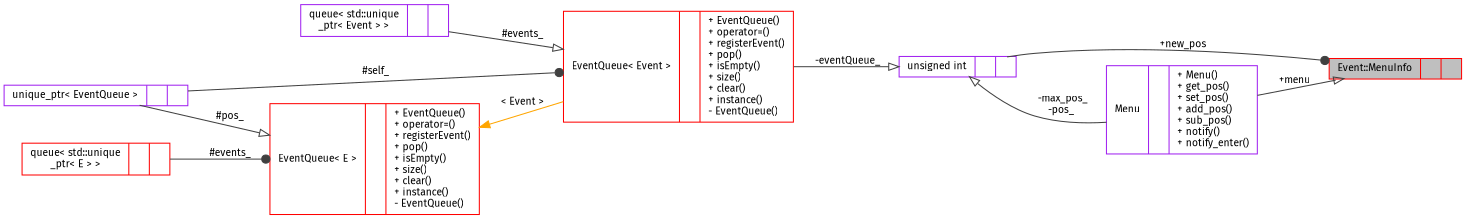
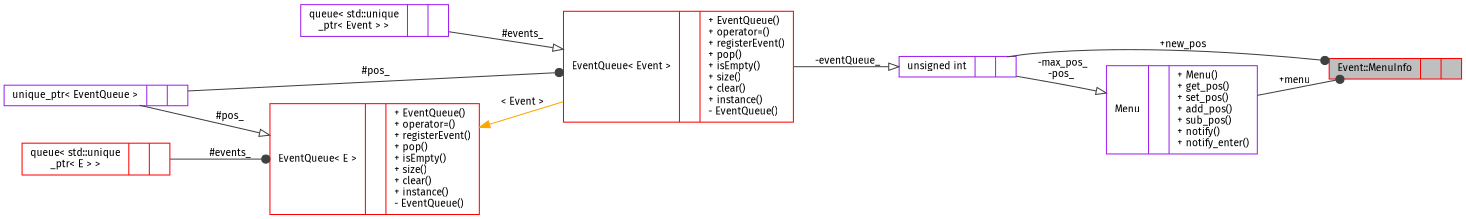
(375, 71) -> (375, 71)
(1297, 88) -> (1297, 88)
(1038, 117) -> (1056, 83)
